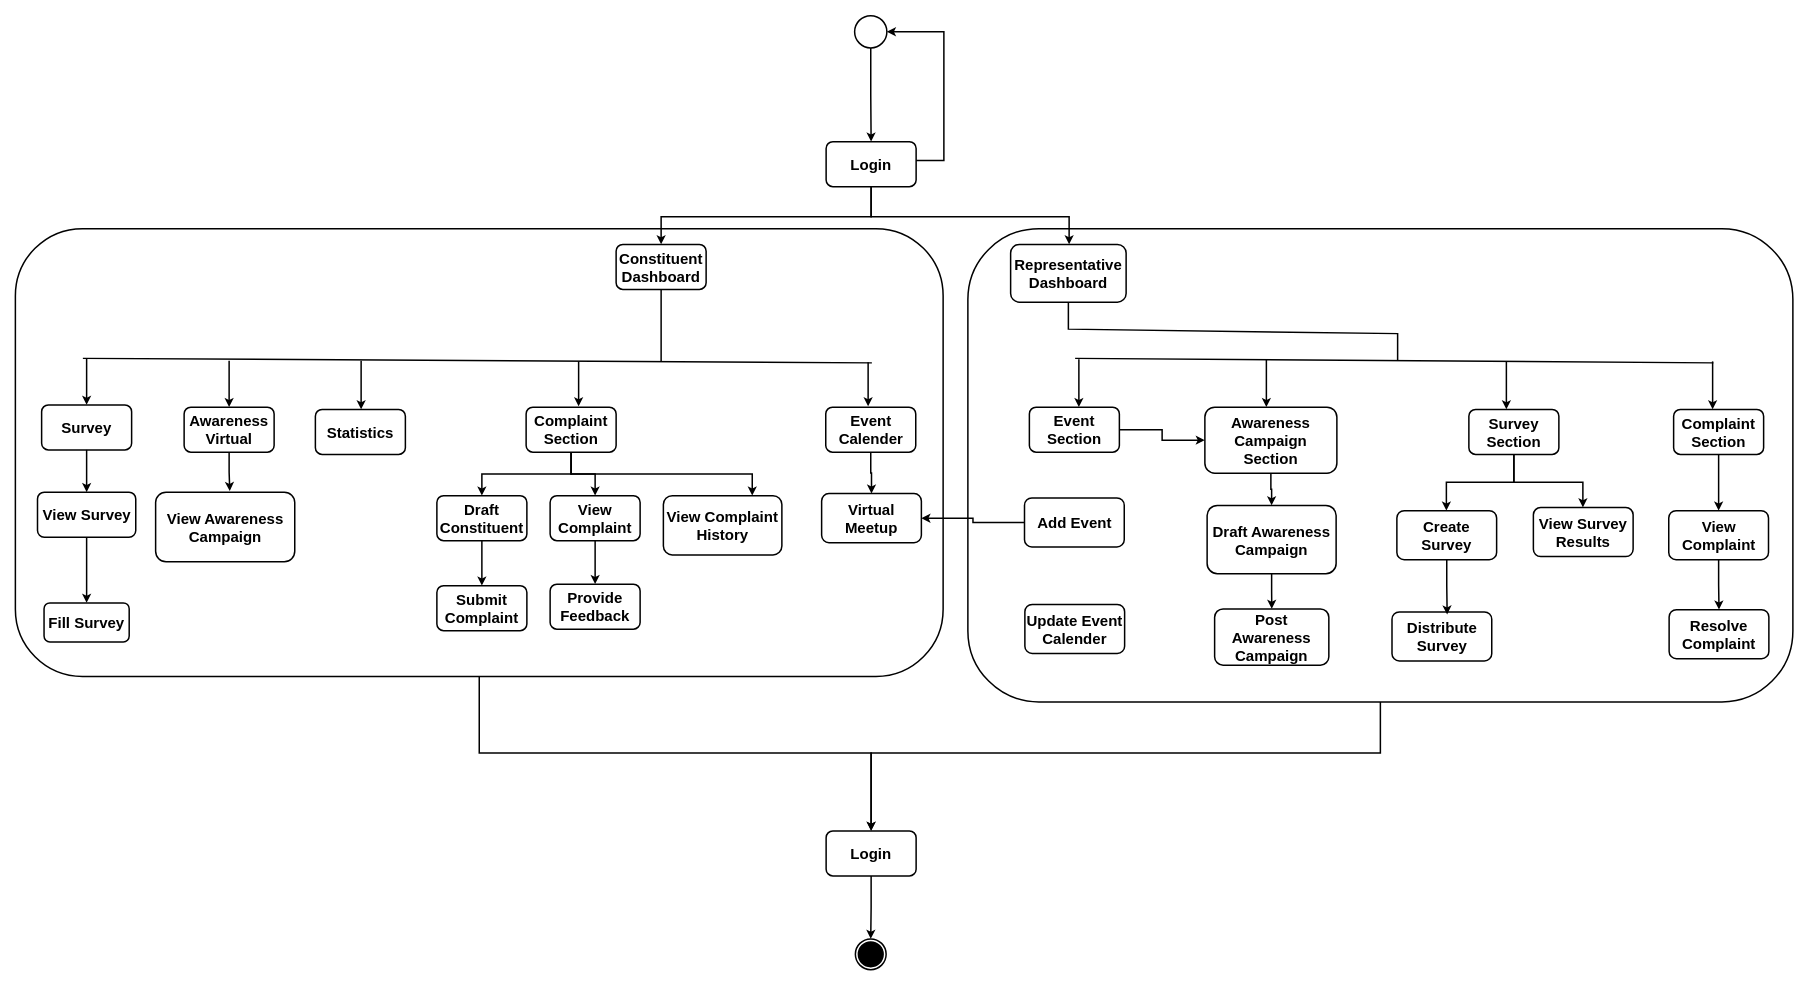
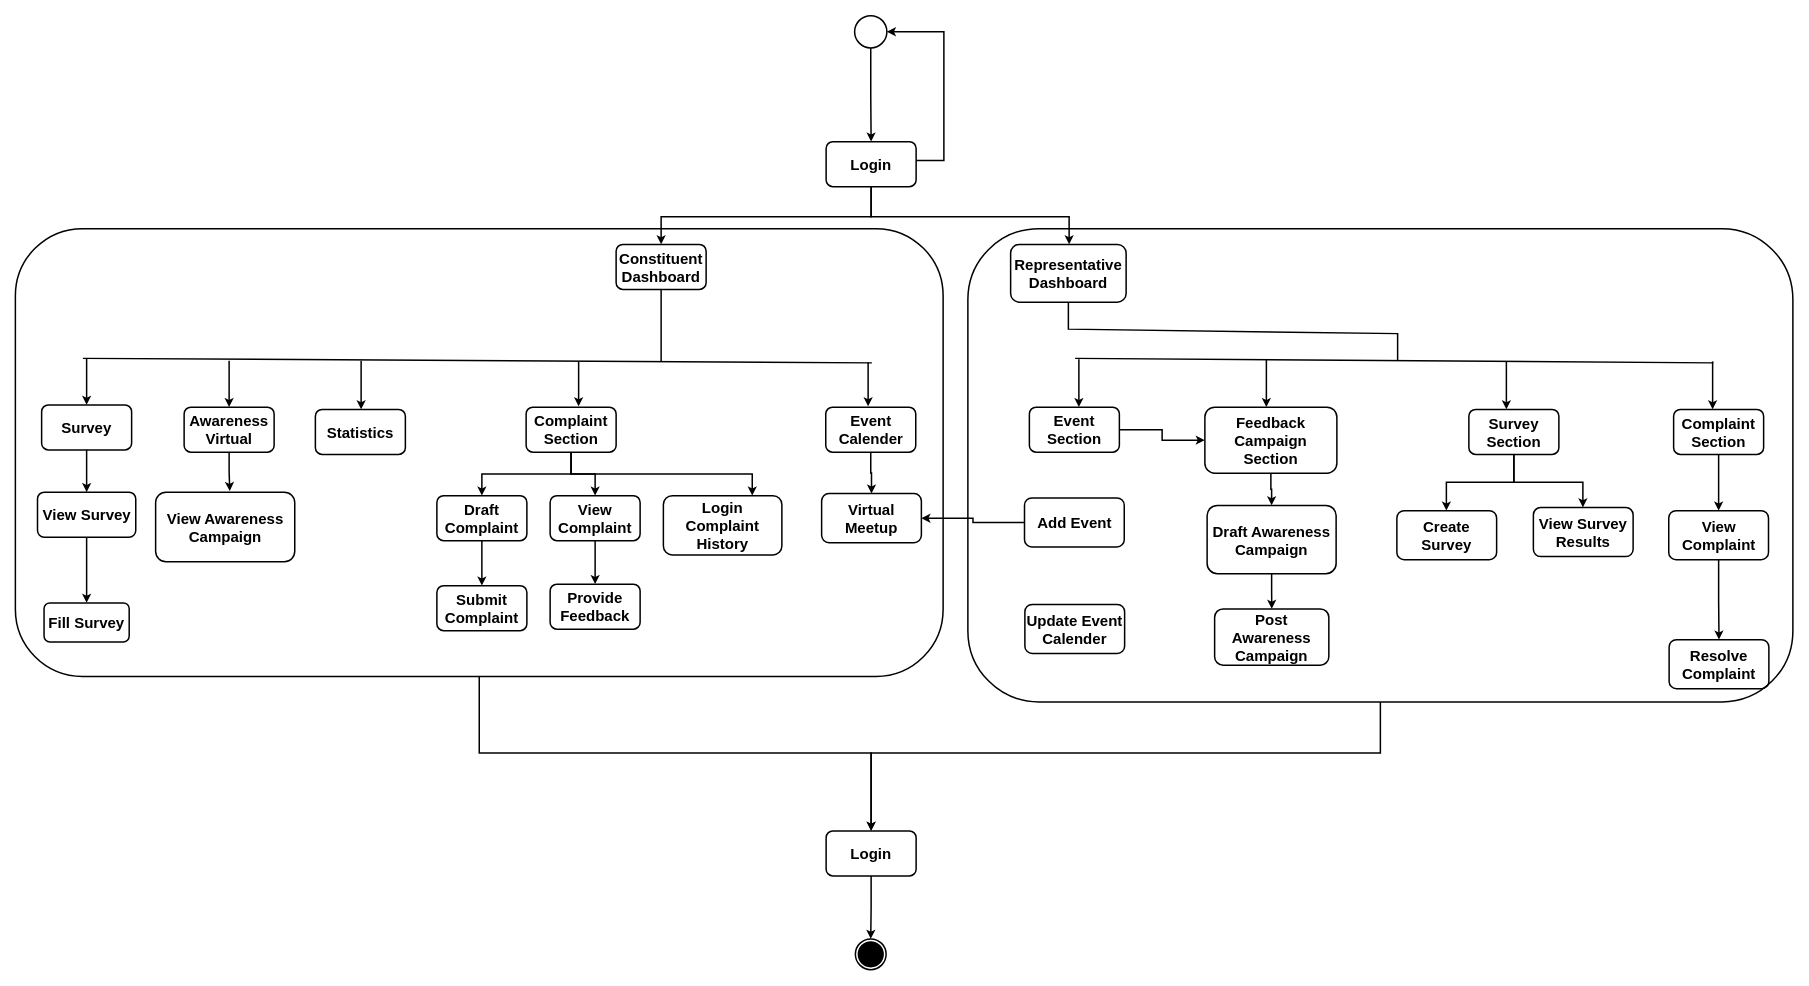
(1271, 440) -> (1271, 440)
(482, 518) -> (482, 518)
(723, 525) -> (723, 525)
(1447, 584) -> none
(1719, 634) -> (1719, 664)
(1442, 636) -> none
